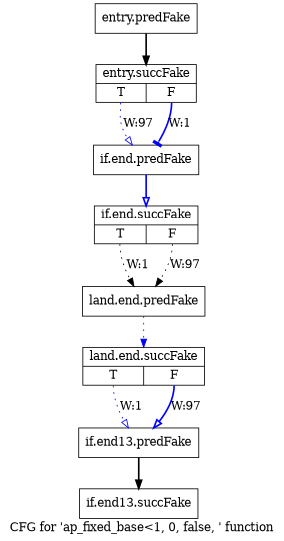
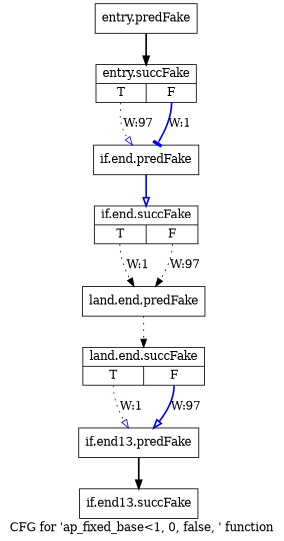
(144, 328) -> (144, 328)
